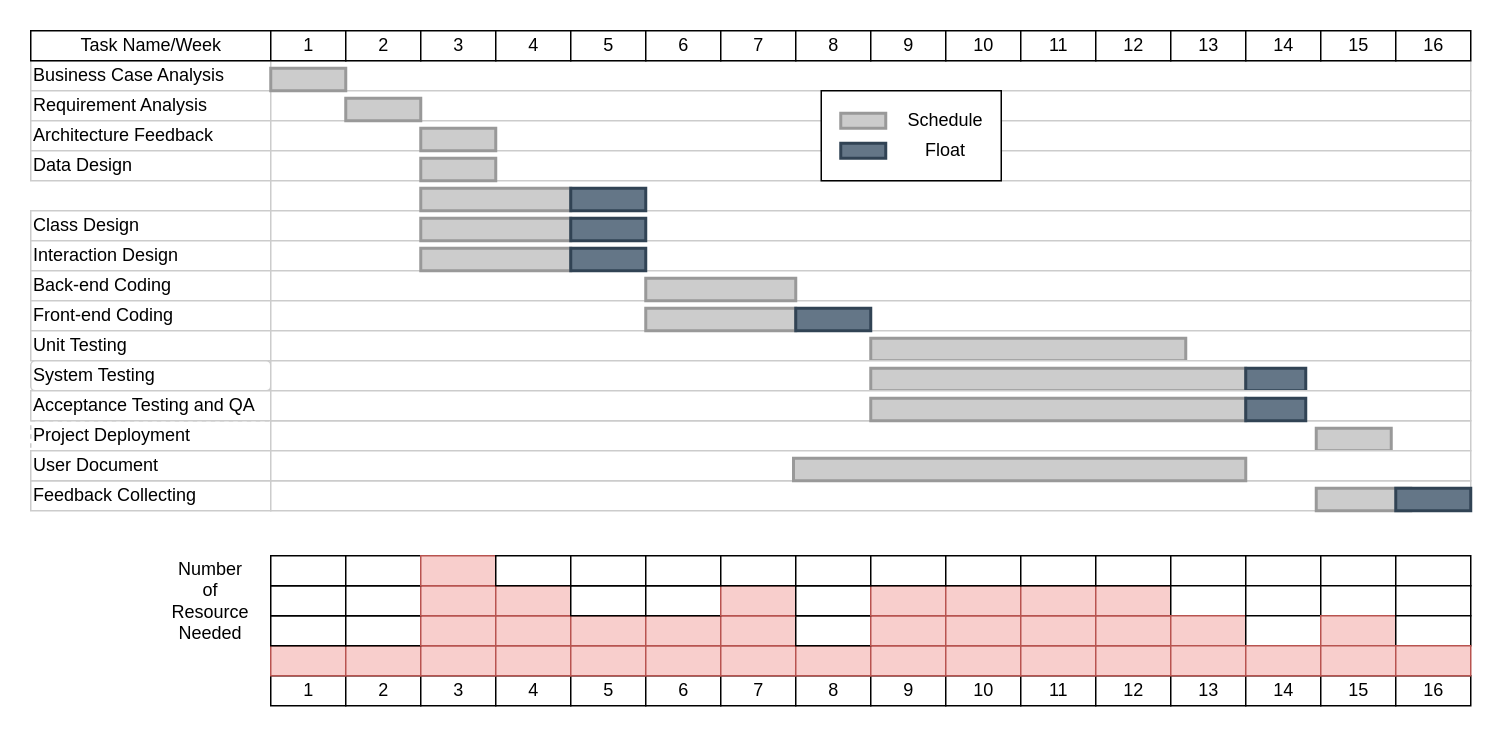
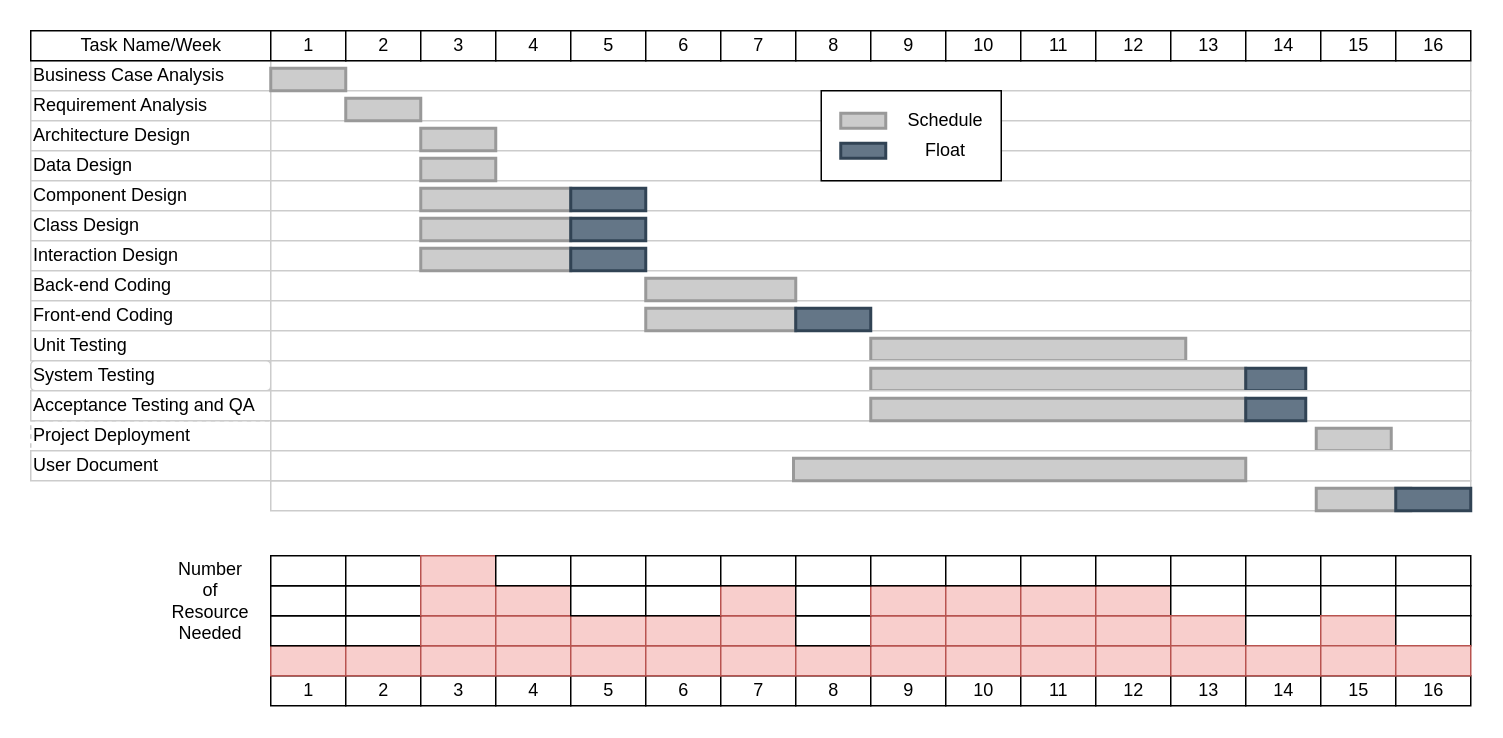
(135, 136) -> (122, 136)
none -> (151, 196)
(151, 496) -> none
